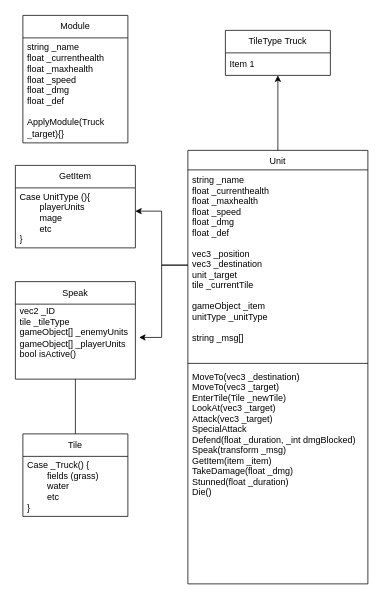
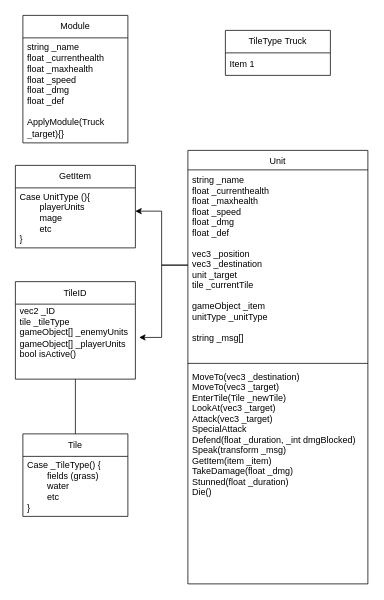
(278, 82) -> none
(75, 293) -> (75, 293)
(63, 486) -> (68, 486)
